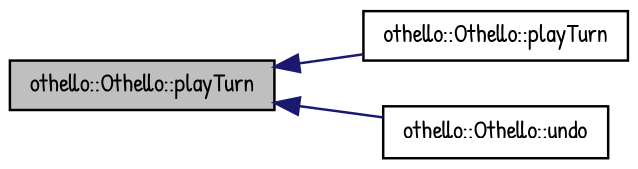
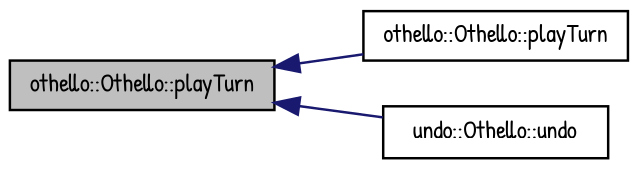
(496, 132) -> (496, 132)
